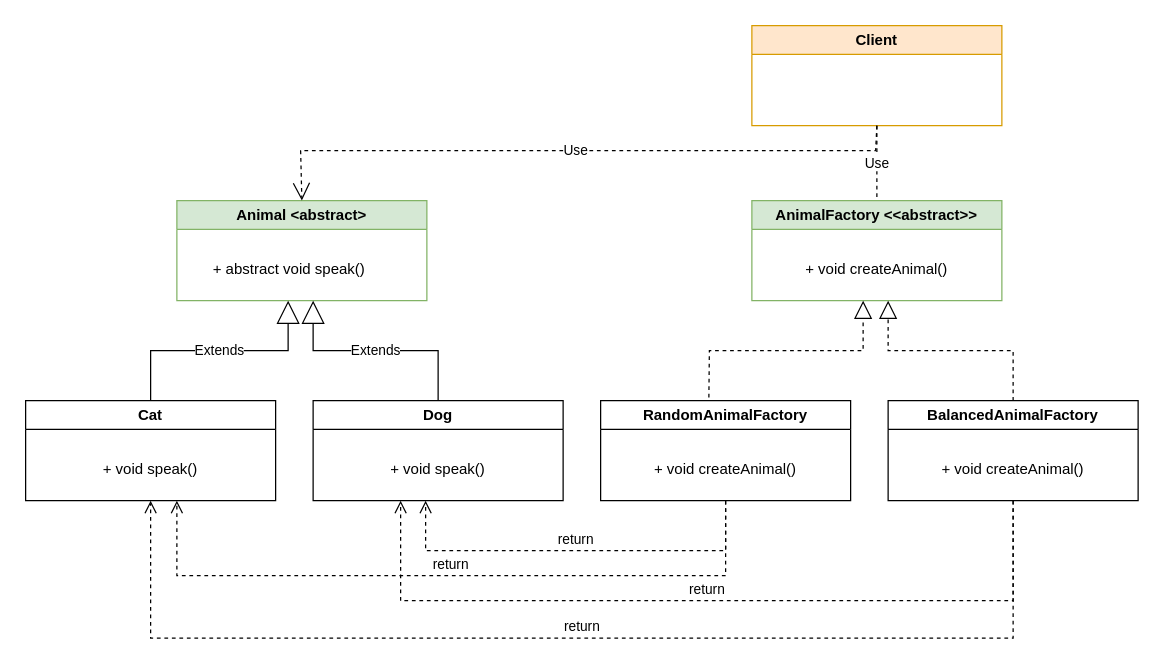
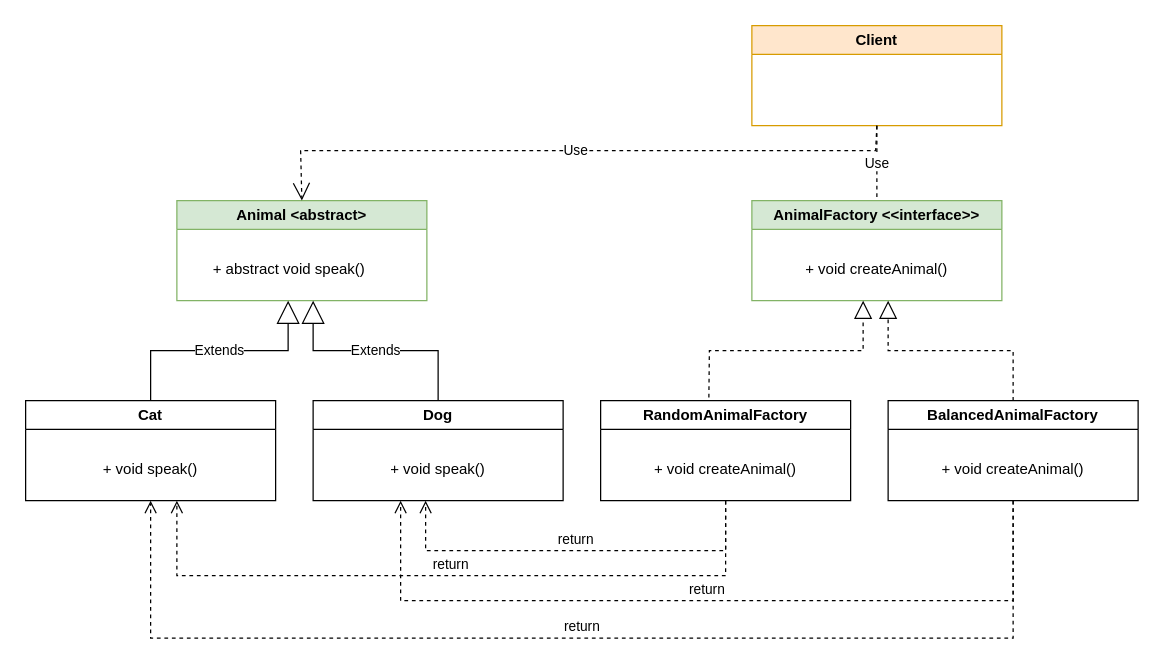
(877, 216) -> (877, 216)
